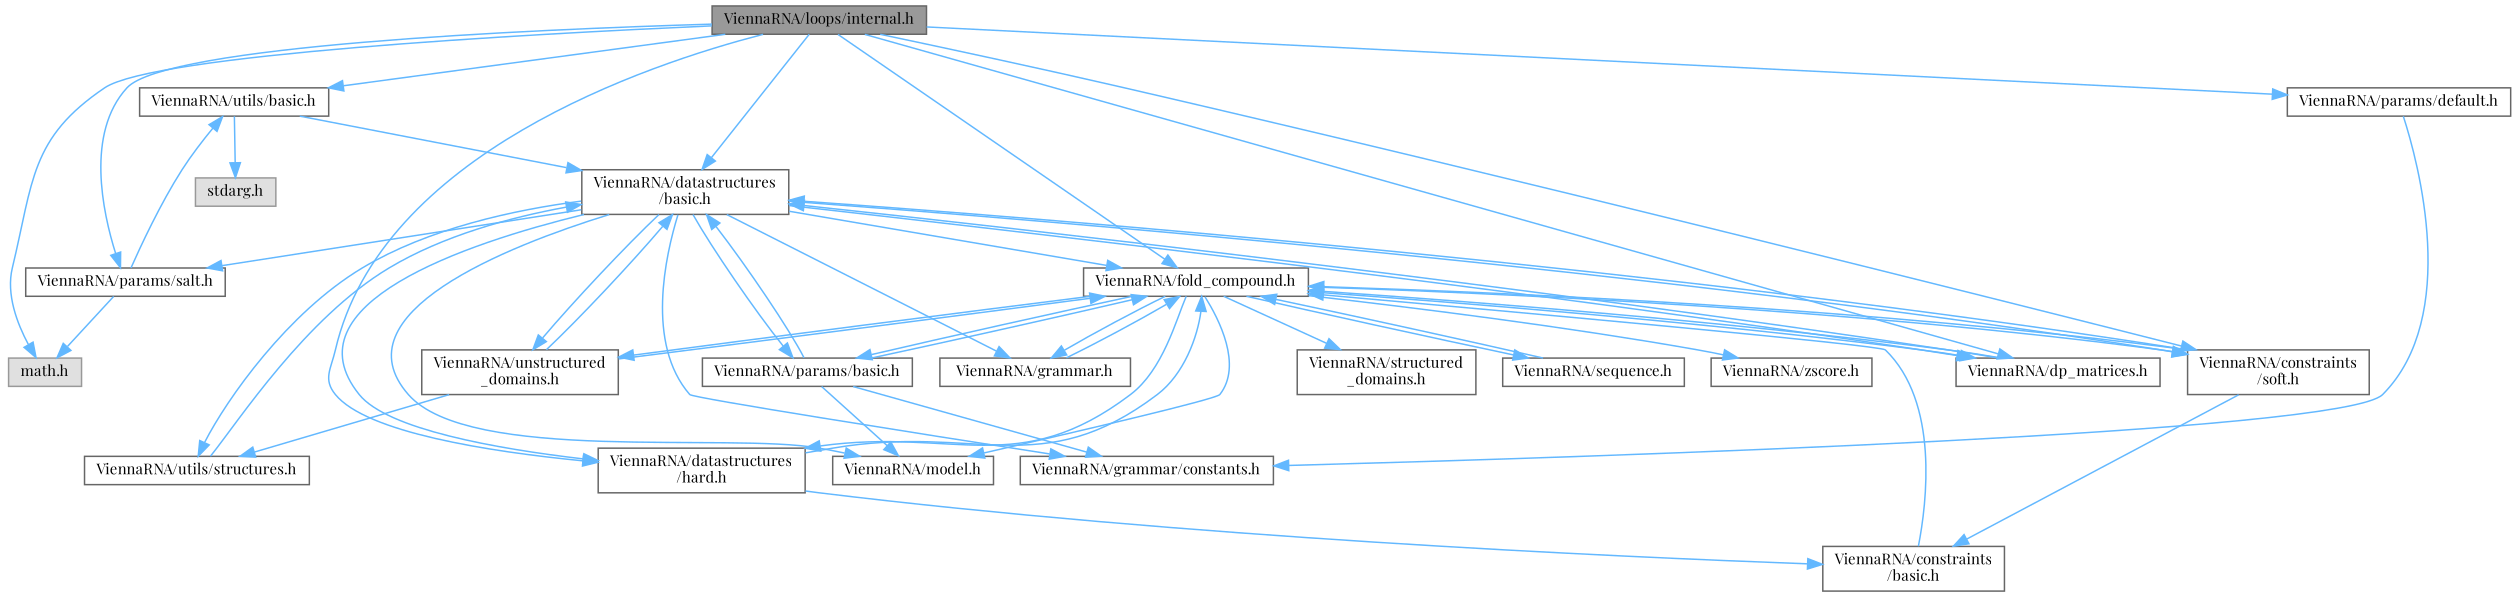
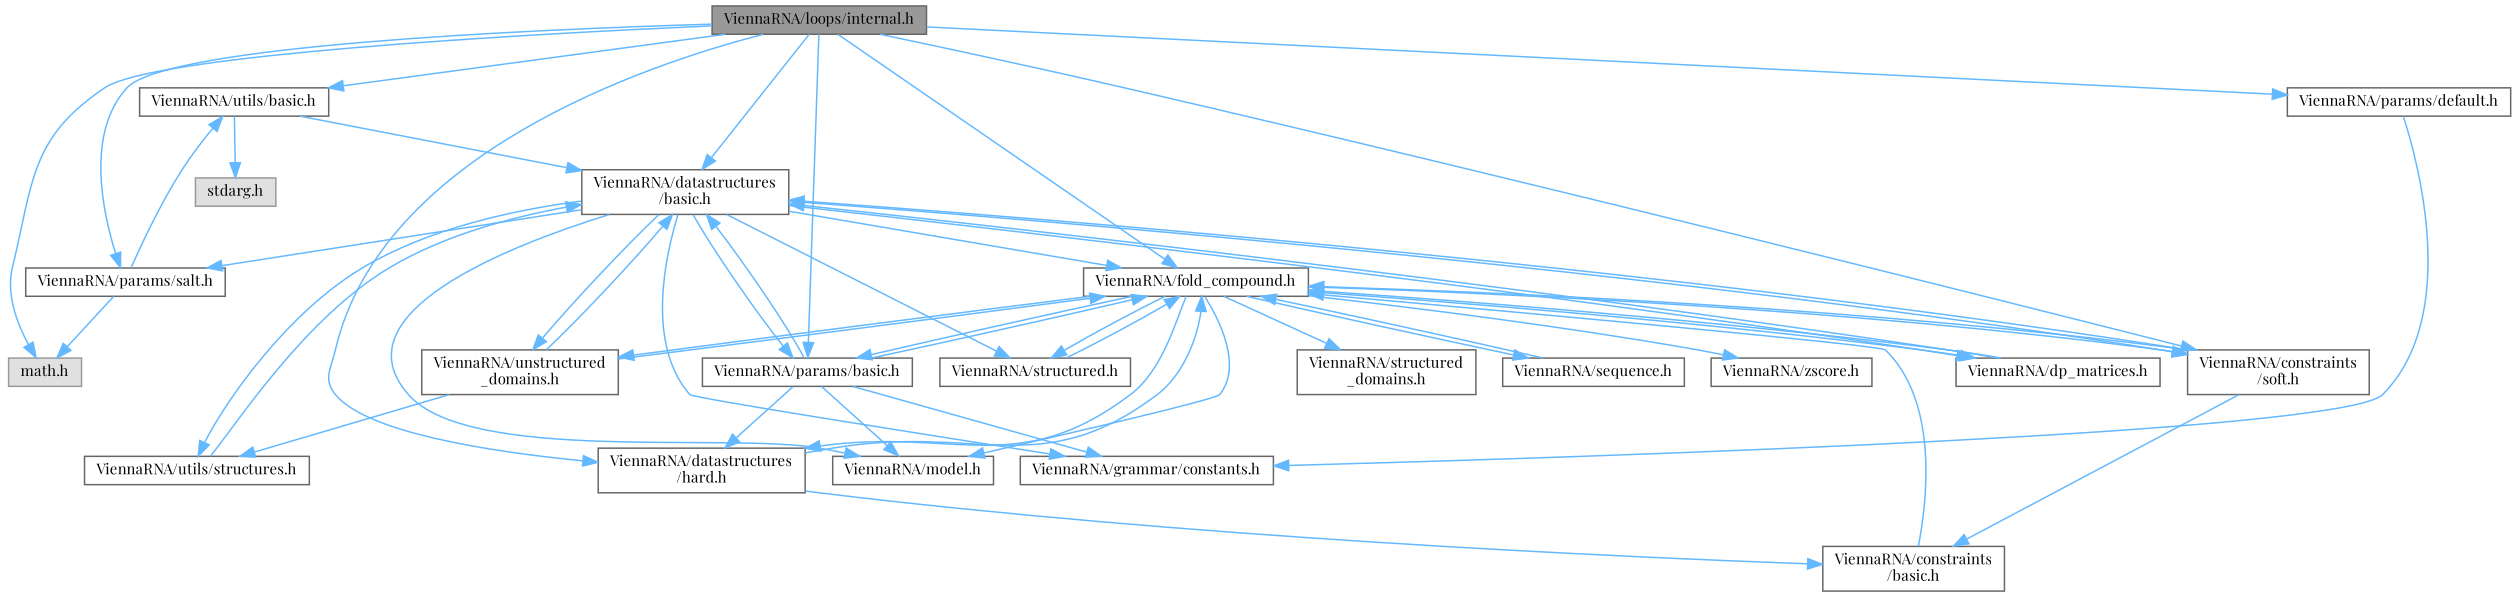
(1432, 194) -> (814, 188)
(343, 362) -> (759, 417)
(1035, 372) -> (1035, 372)
